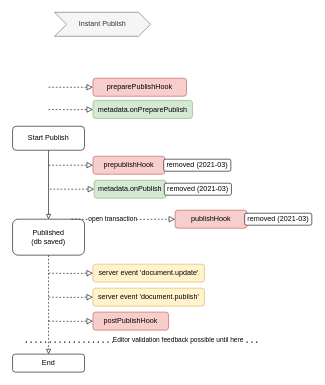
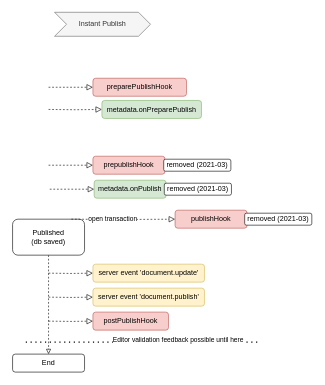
(143, 110) -> (152, 110)
(48, 138) -> none
(48, 182) -> none
